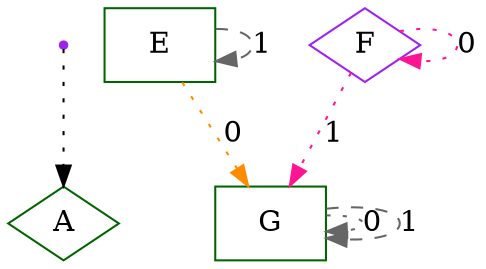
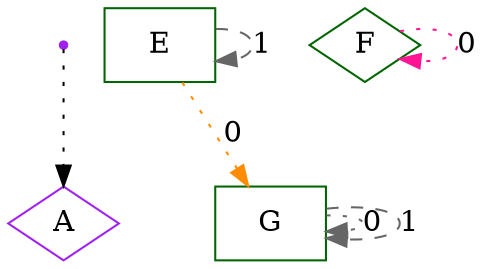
(365, 45) -> (365, 45)
(325, 120) -> none
(64, 223) -> (64, 223)
